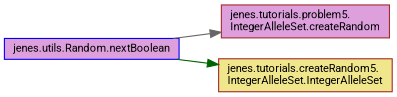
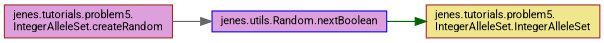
(192, 36) -> (187, 21)
(305, 75) -> (513, 21)
